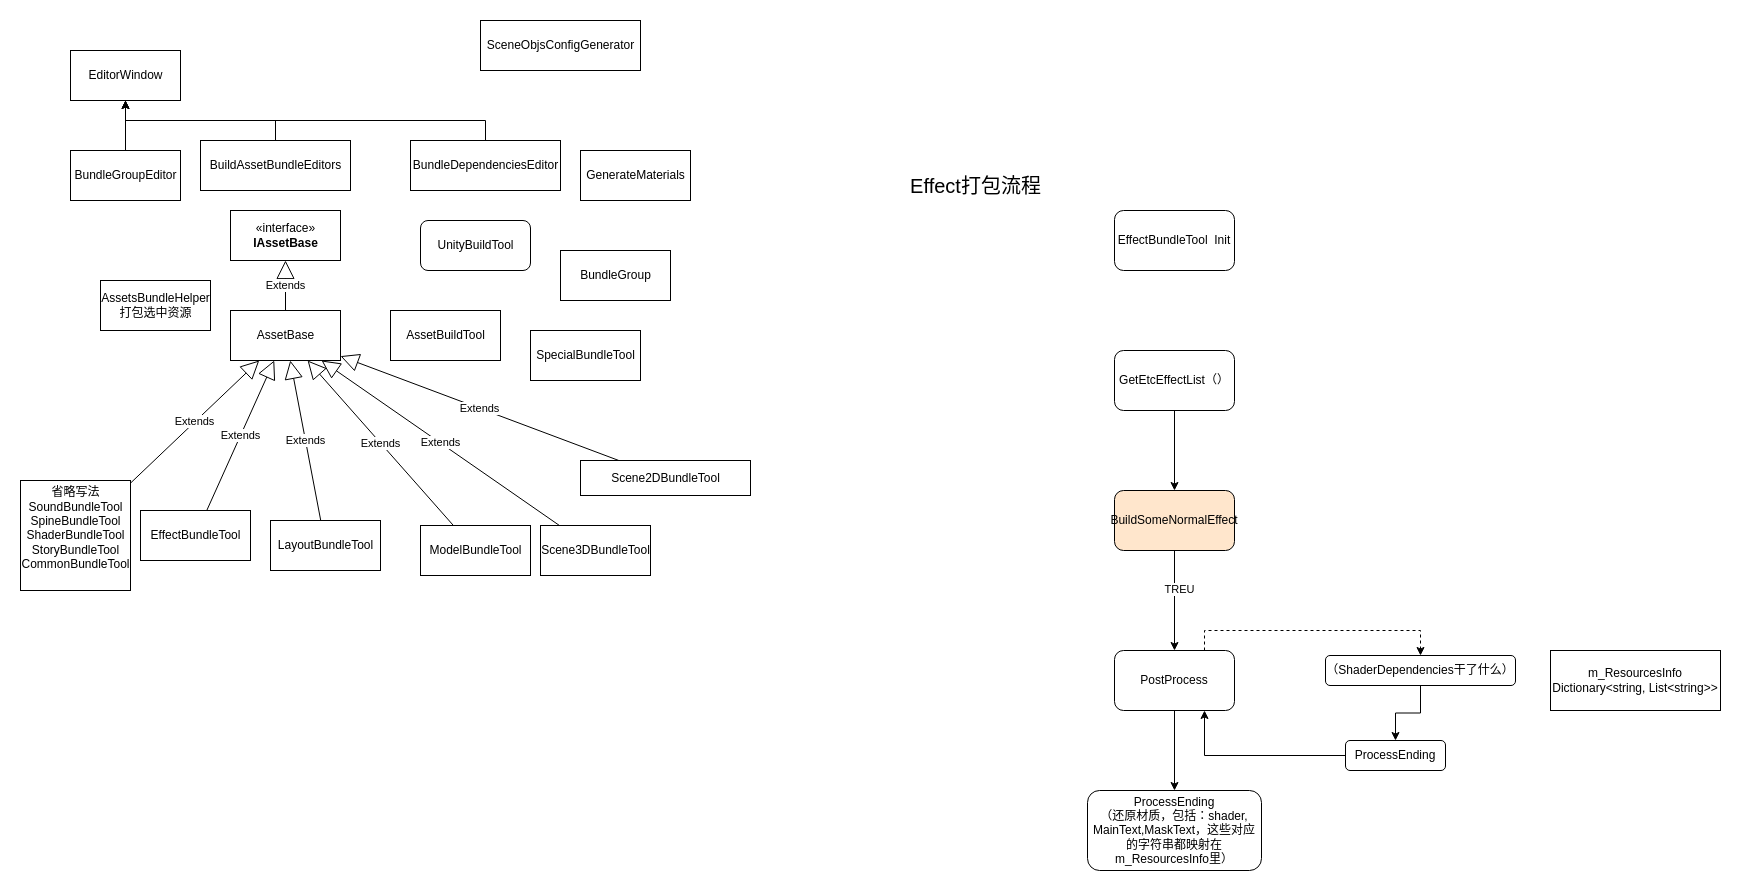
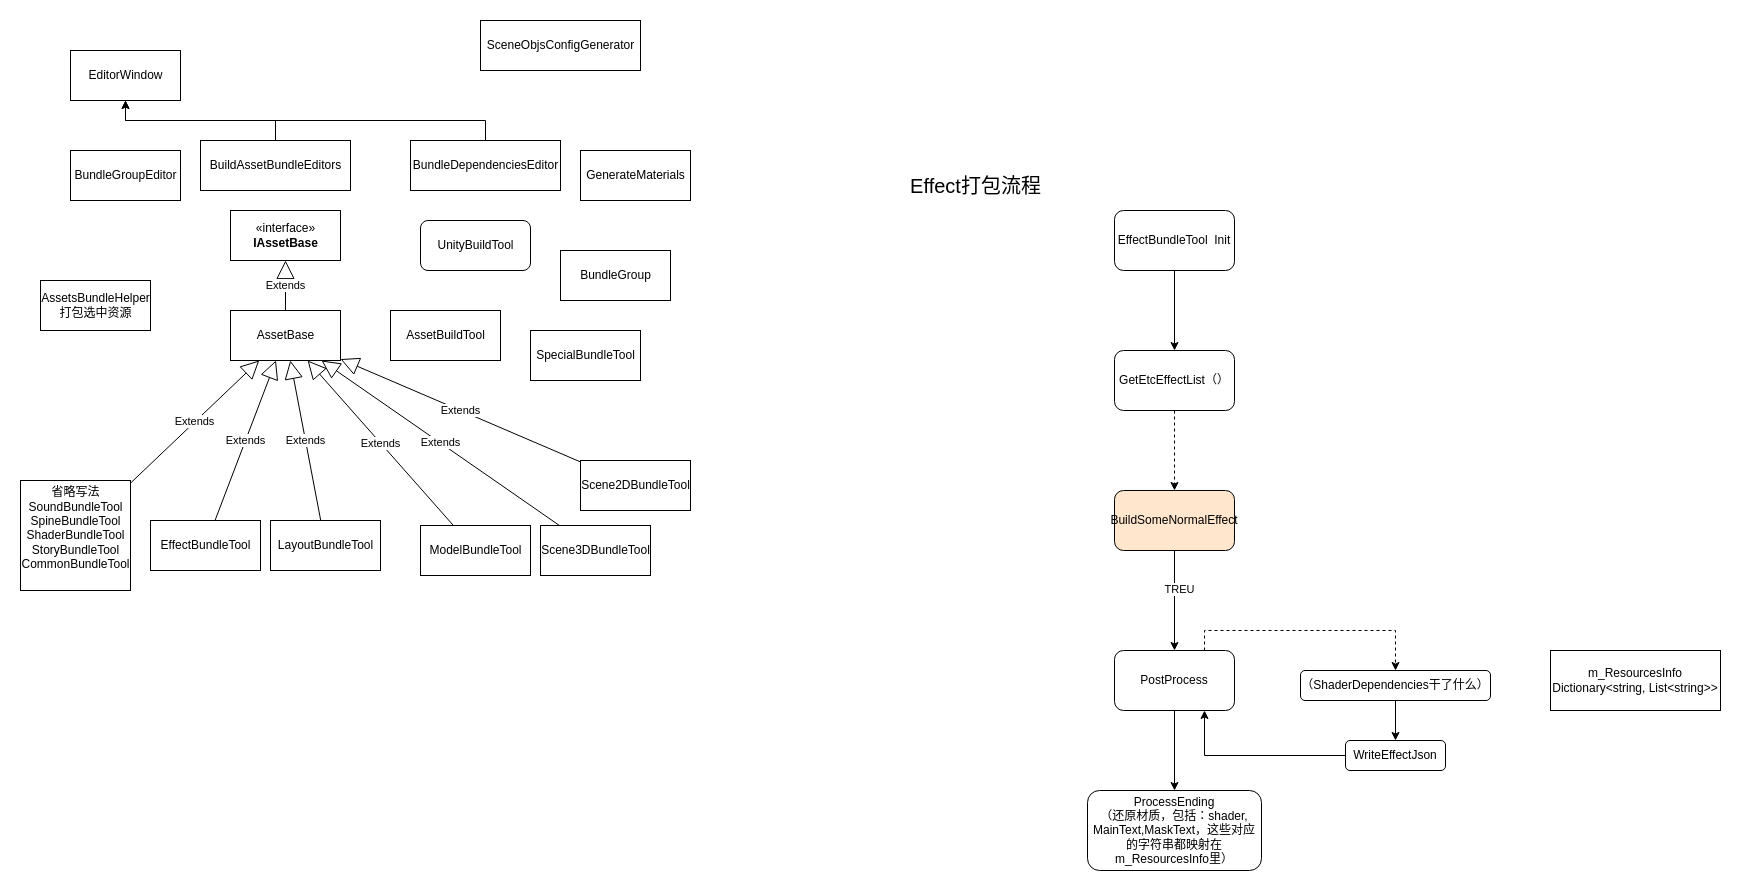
(126, 136) -> none
(156, 306) -> (96, 306)
none -> (1175, 307)
(1175, 448) -> (1175, 448)
(666, 478) -> (636, 486)
(196, 536) -> (206, 546)
(1421, 671) -> (1396, 686)
(1396, 756) -> (1396, 756)
